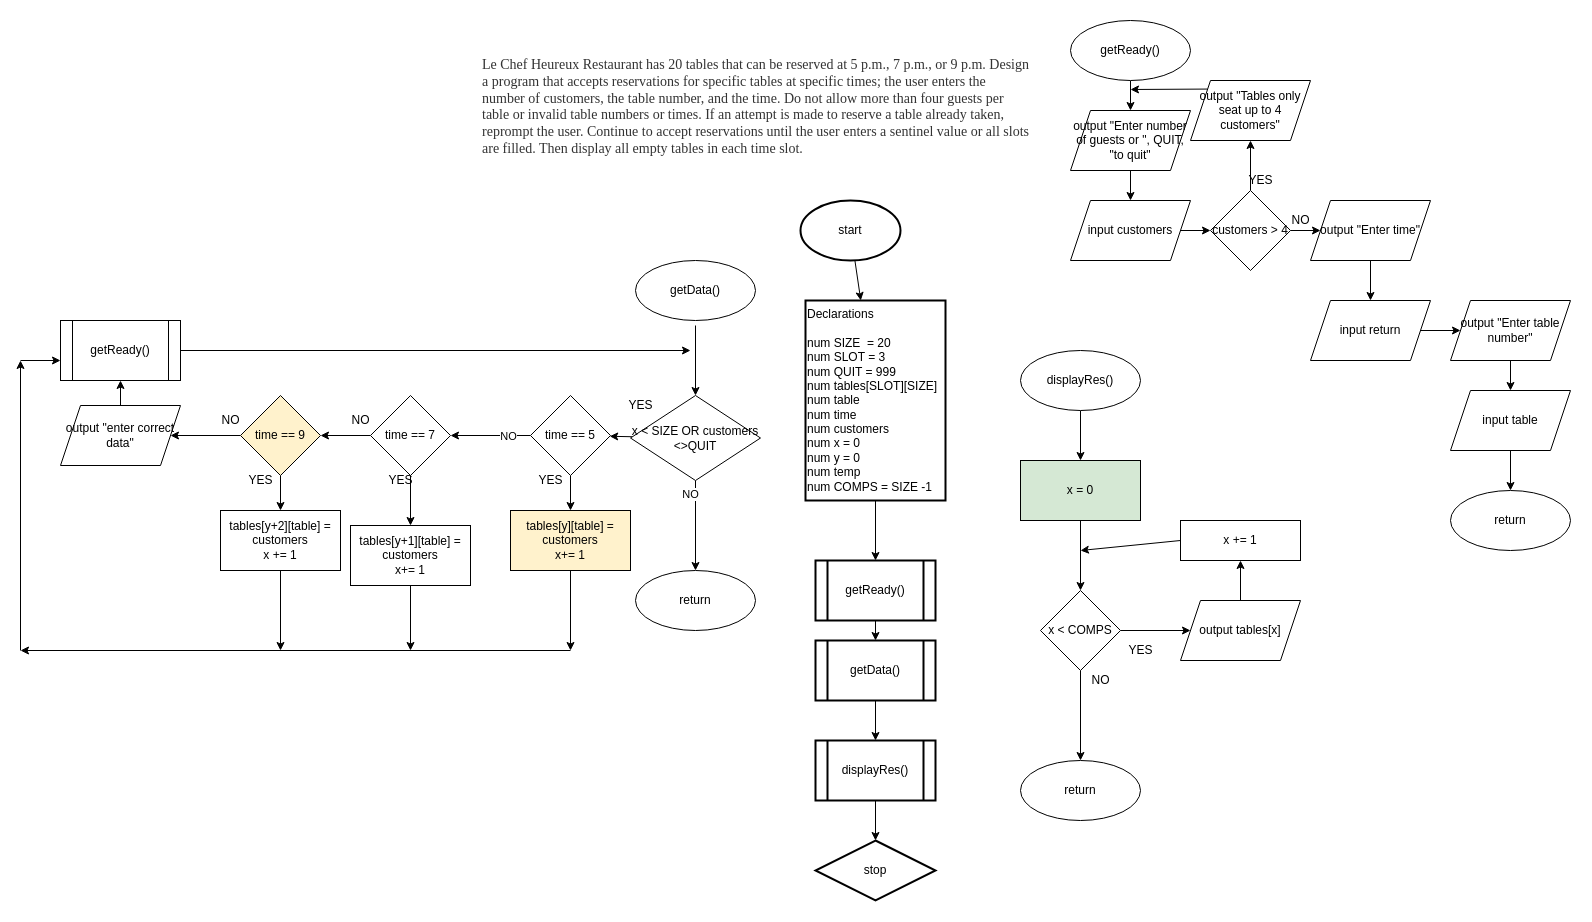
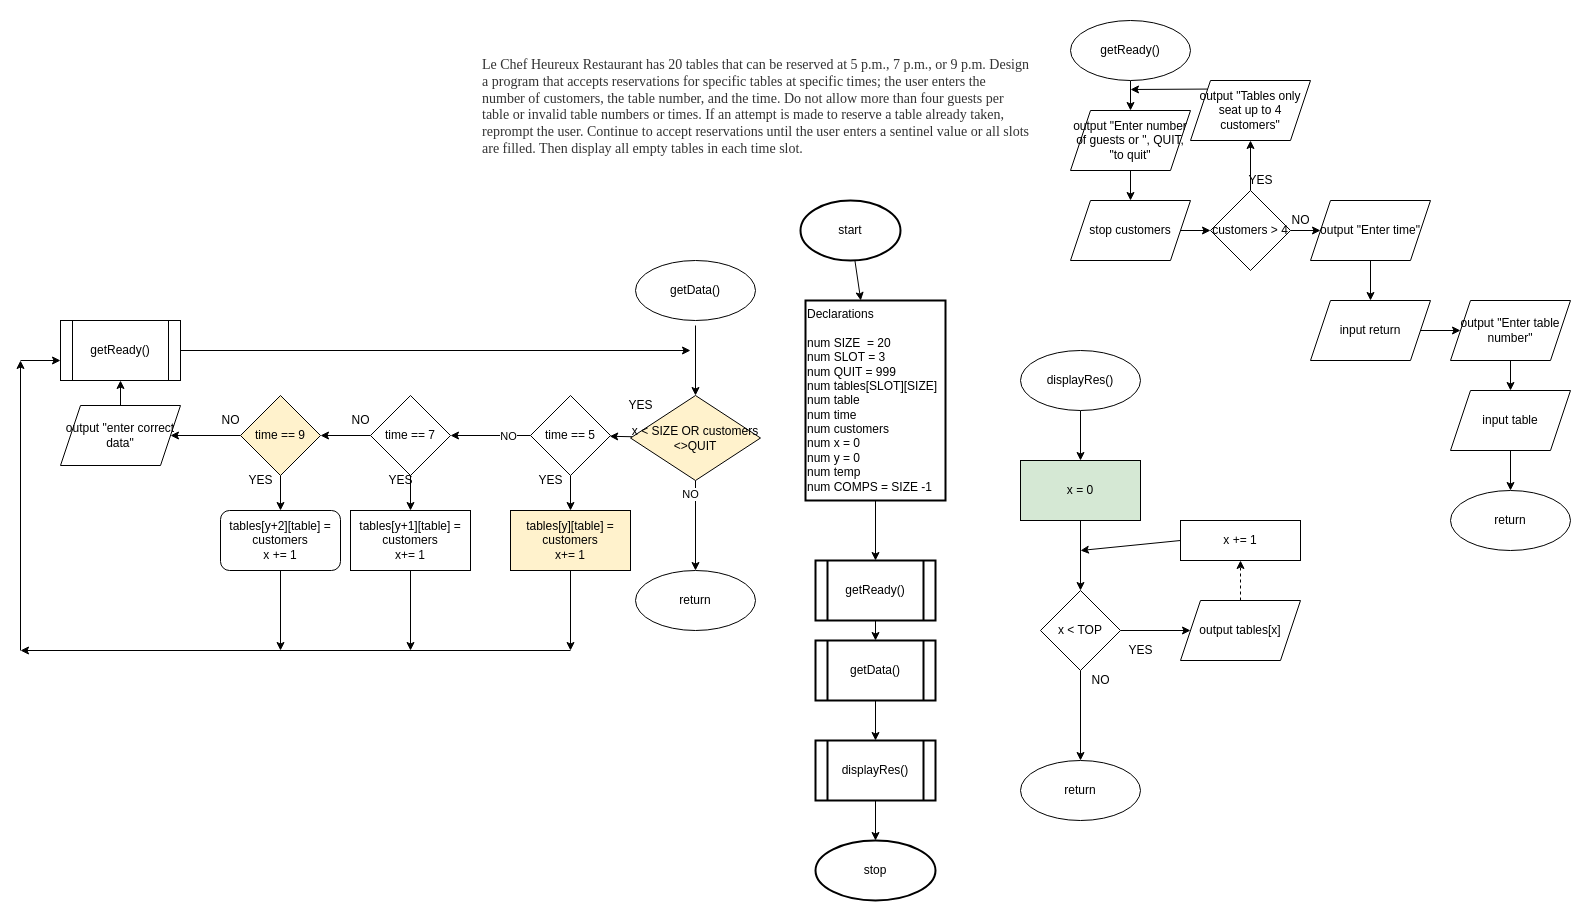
(1131, 231) -> (1131, 231)
(696, 438) -> (696, 438)
(281, 541) -> (281, 541)
(411, 556) -> (411, 541)
(1241, 584) -> (1241, 584)
(1081, 631) -> (1081, 631)
(876, 871) -> (876, 871)
